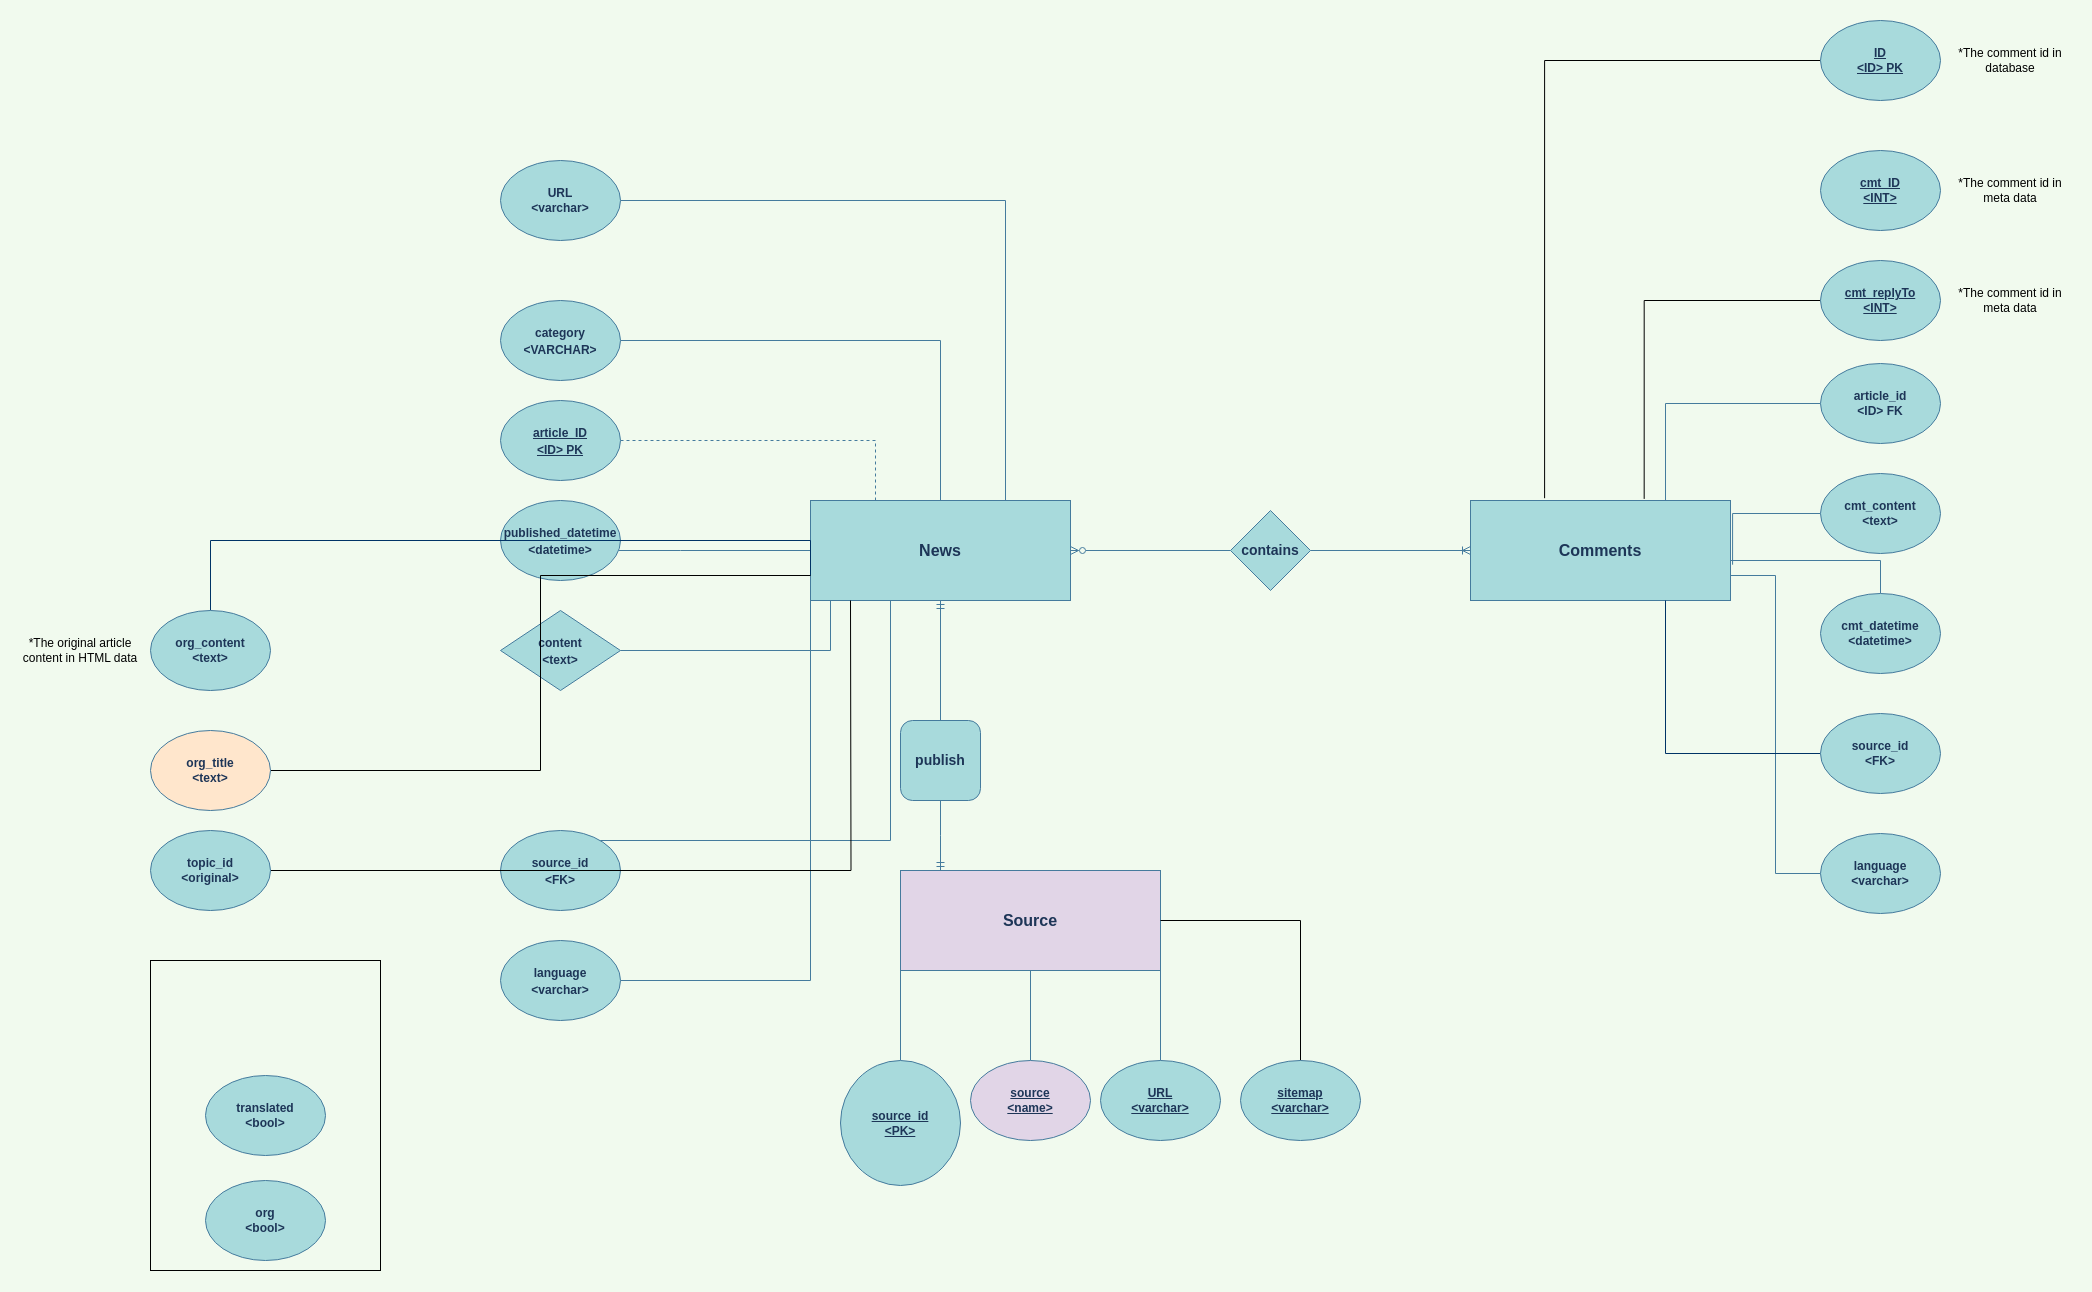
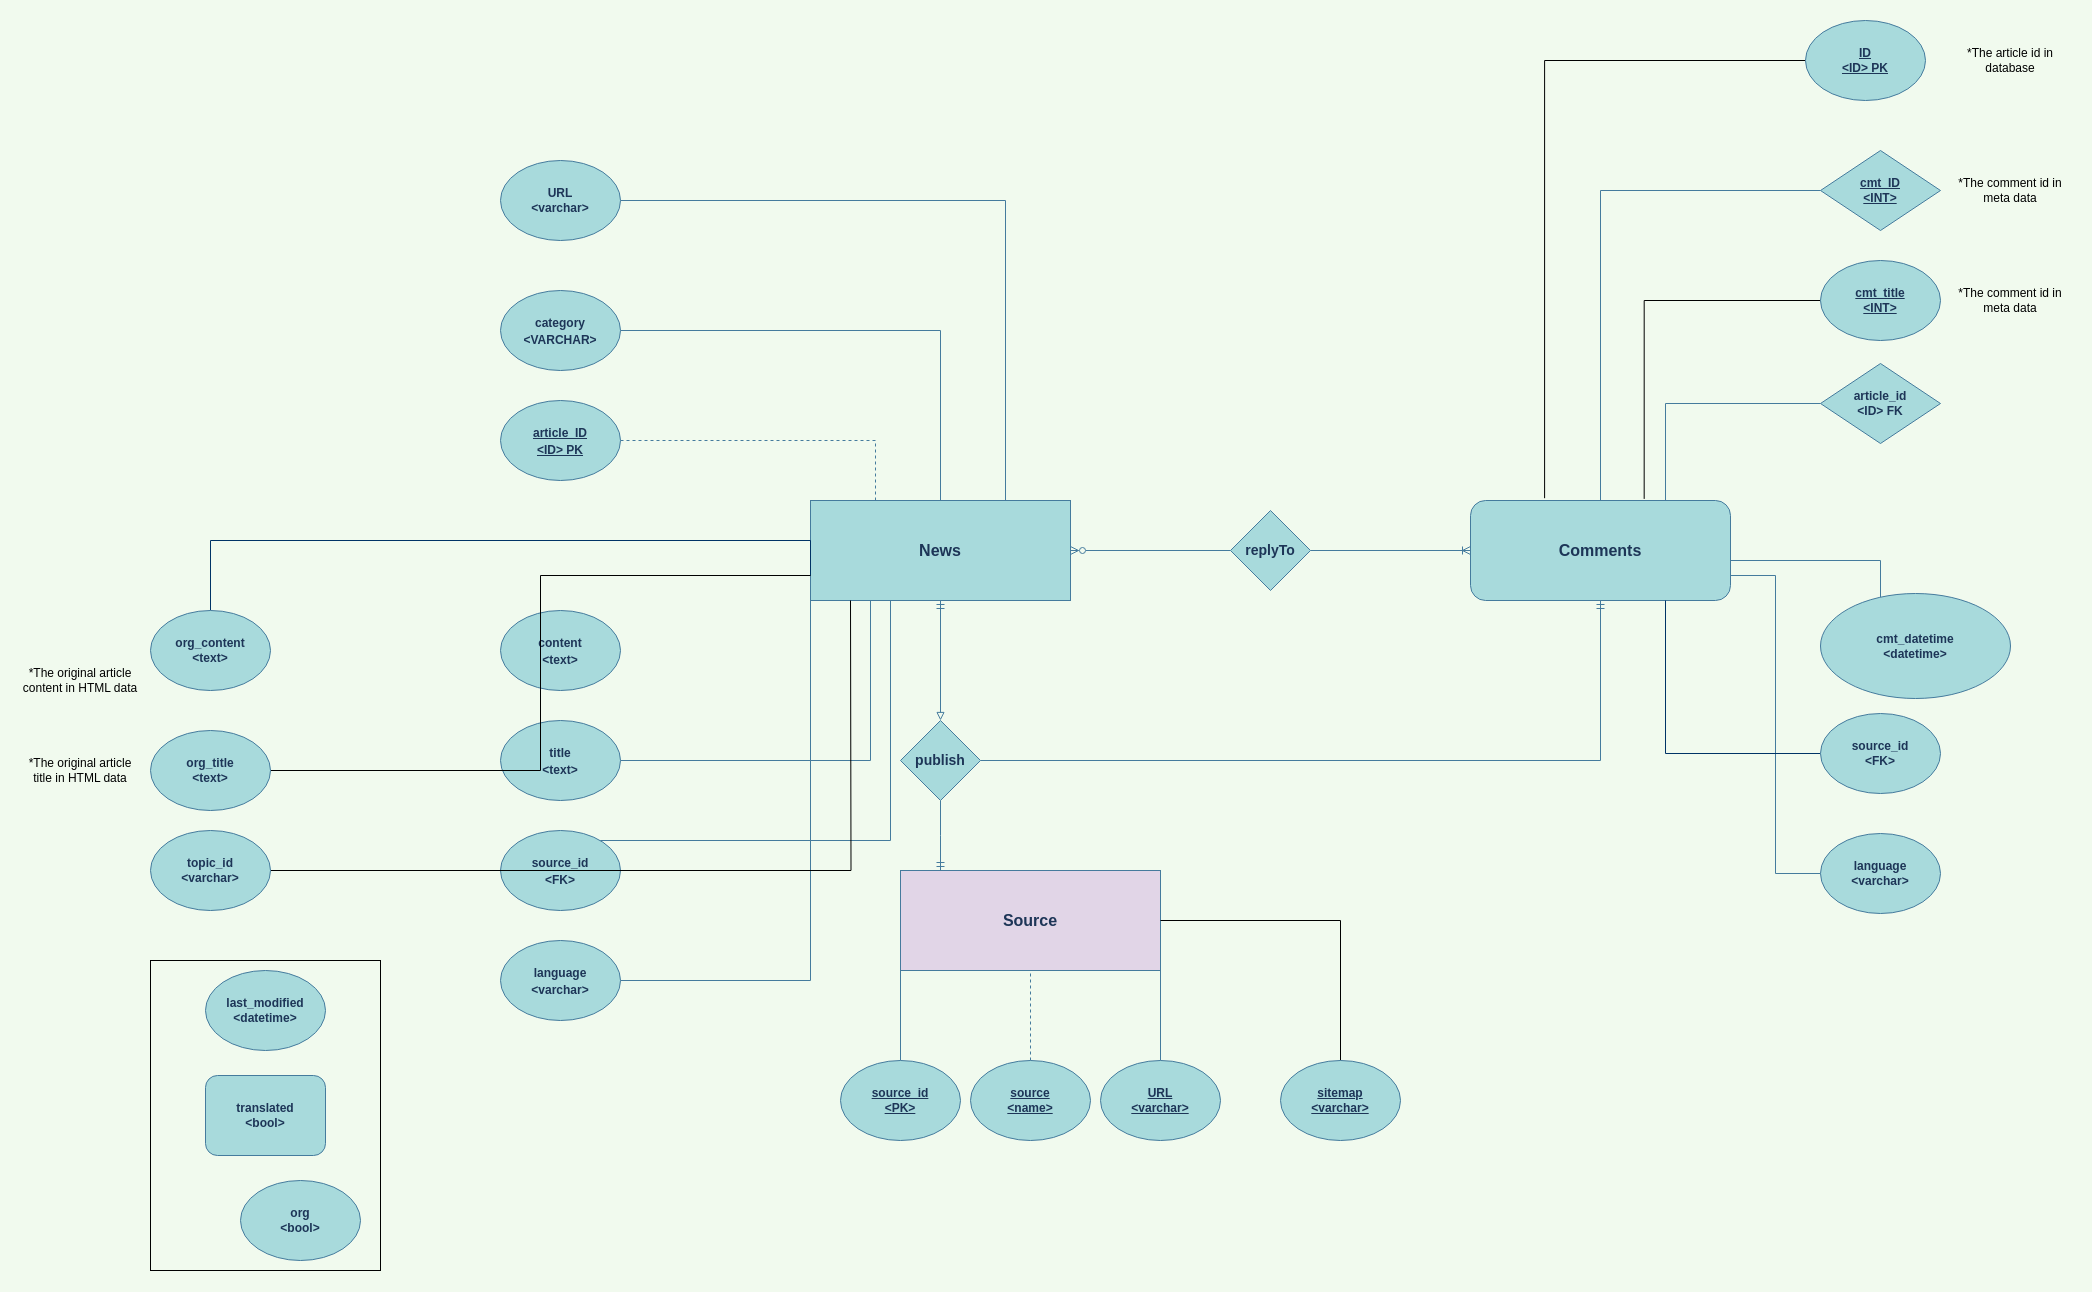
(1881, 61) -> (1866, 61)
(2011, 61) -> (2011, 61)
(1881, 191) -> (1881, 191)
none -> (1601, 236)
(1881, 301) -> (1881, 301)
(561, 341) -> (561, 331)
(1881, 404) -> (1881, 404)
(1751, 514) -> none
(1881, 514) -> none
(561, 541) -> none
(714, 551) -> none
(1271, 551) -> (1271, 551)
(1601, 551) -> (1601, 551)
(1881, 634) -> (1916, 646)
(81, 651) -> (81, 681)
(561, 651) -> (561, 651)
(752, 651) -> none
(941, 715) -> (941, 711)
none -> (561, 761)
none -> (825, 761)
(941, 761) -> (941, 761)
none -> (1371, 761)
none -> (81, 771)
(211, 771) -> (211, 771)
(211, 871) -> (211, 871)
none -> (266, 1011)
(1031, 1015) -> (1031, 1015)
(1031, 1101) -> (1031, 1101)
(1301, 1101) -> (1341, 1101)
(266, 1116) -> (266, 1116)
(901, 1123) -> (901, 1101)
(266, 1221) -> (301, 1221)
